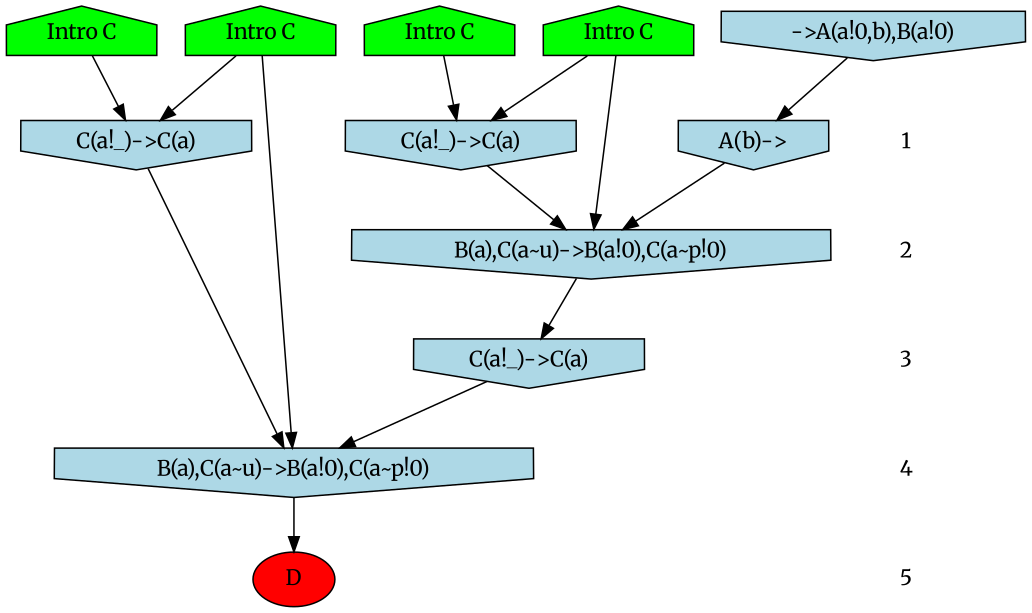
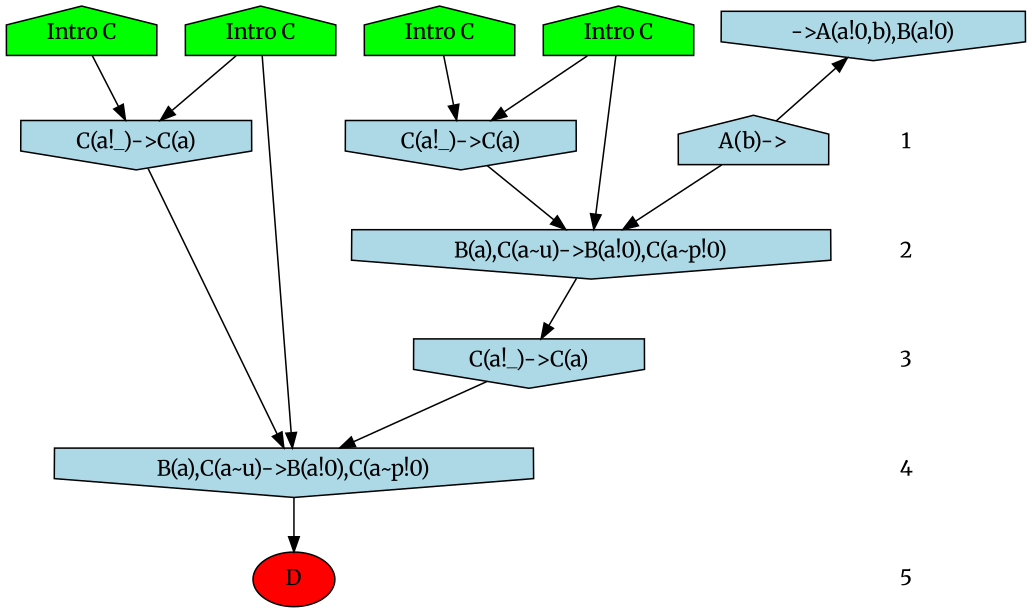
(818, 84) -> (806, 95)
(753, 143) -> (753, 143)
